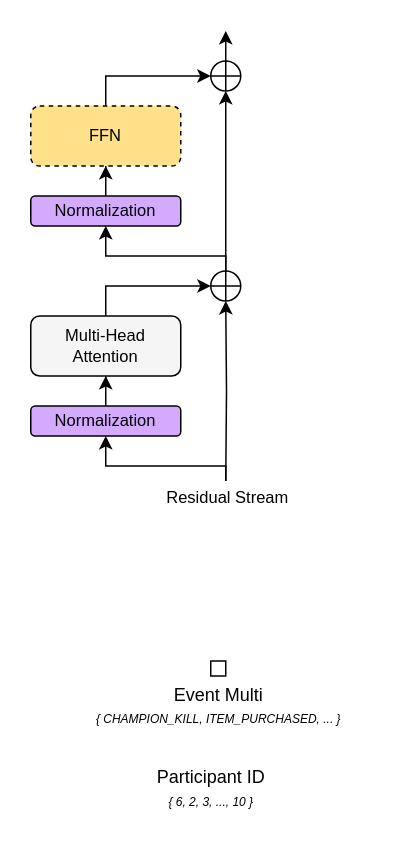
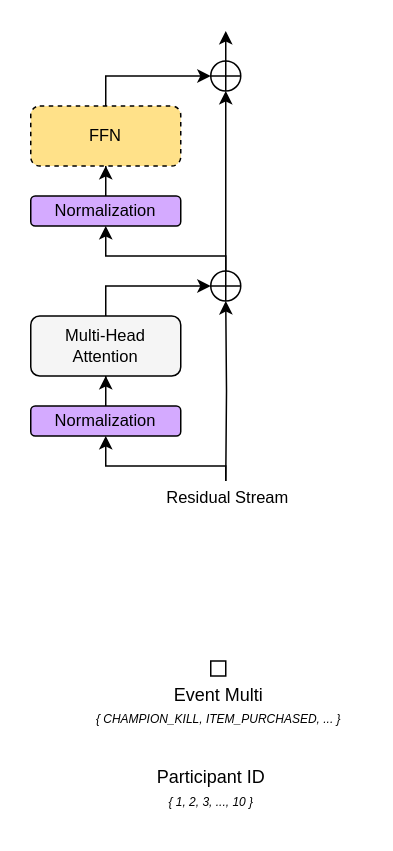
(212, 788) -> (212, 788)
